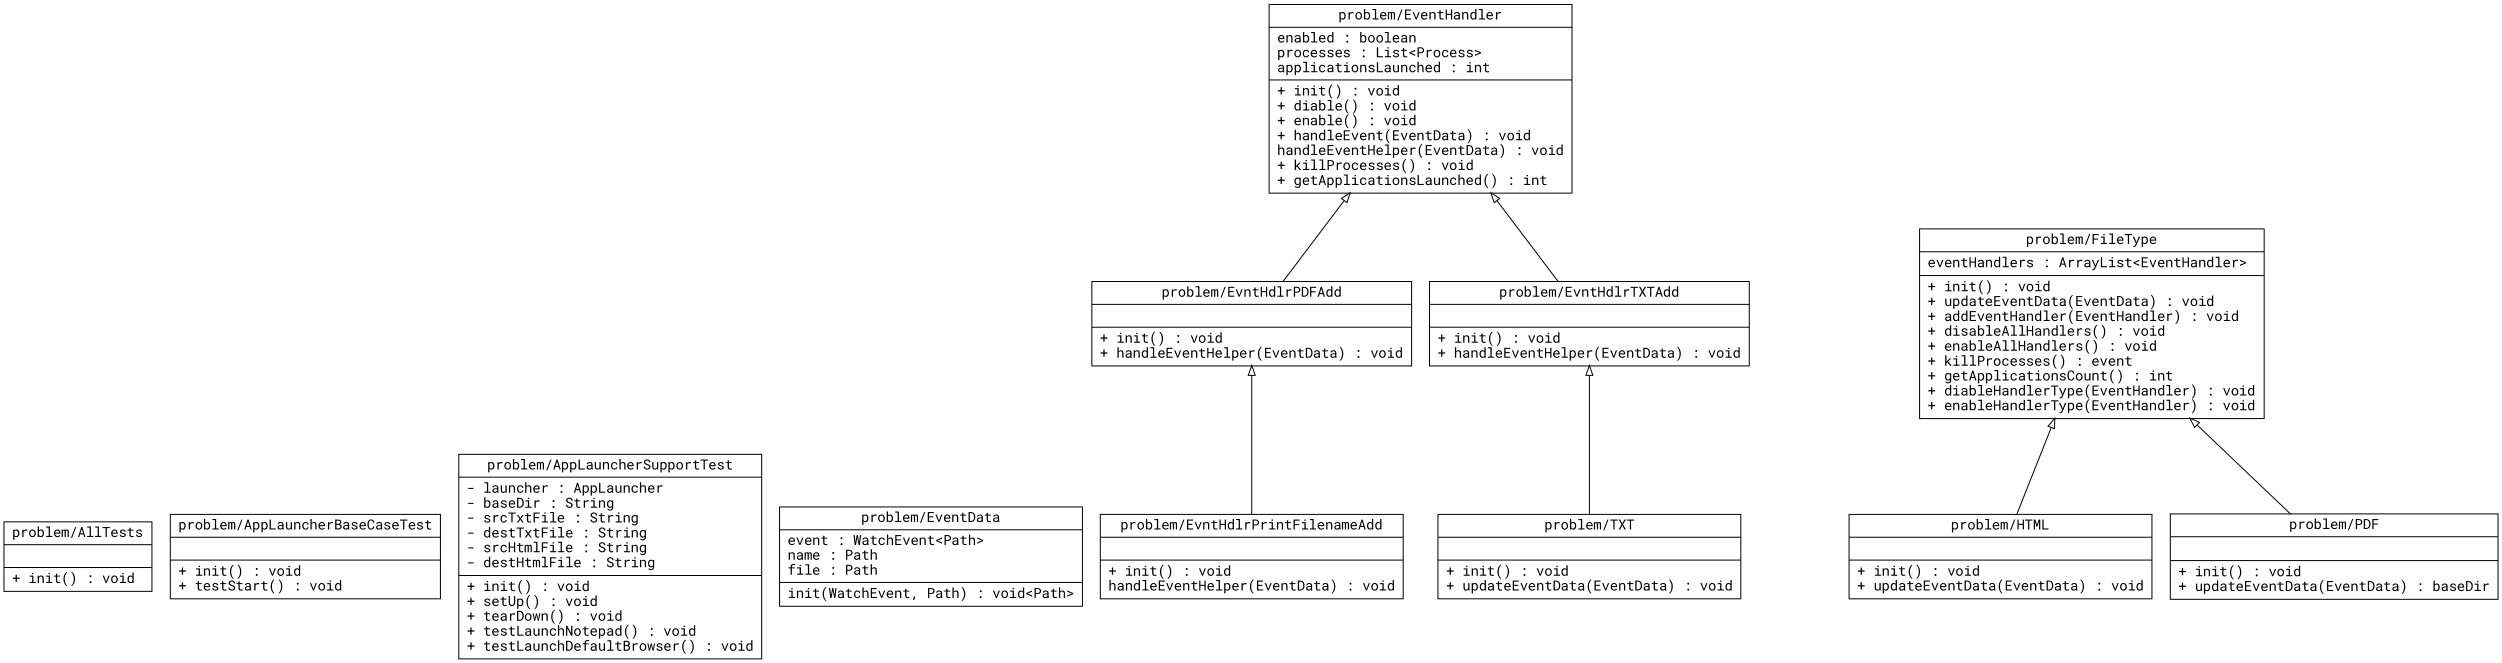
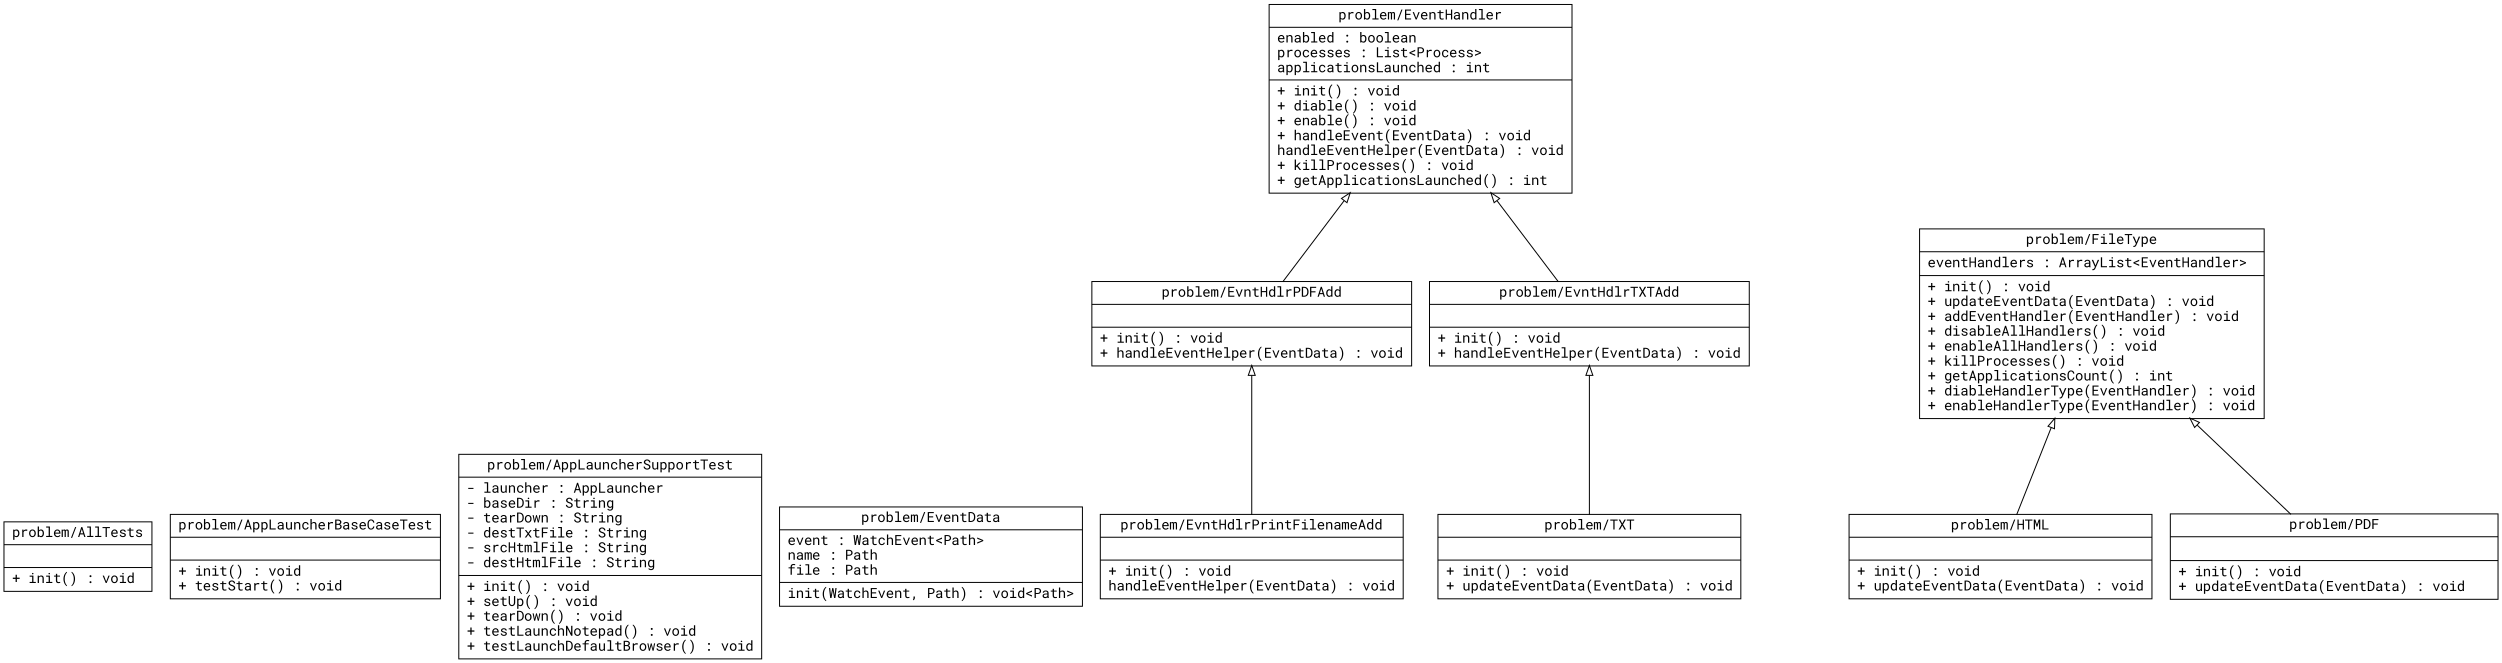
(2030, 361) -> (2026, 361)
(553, 518) -> (545, 518)
(2334, 587) -> (2322, 587)
